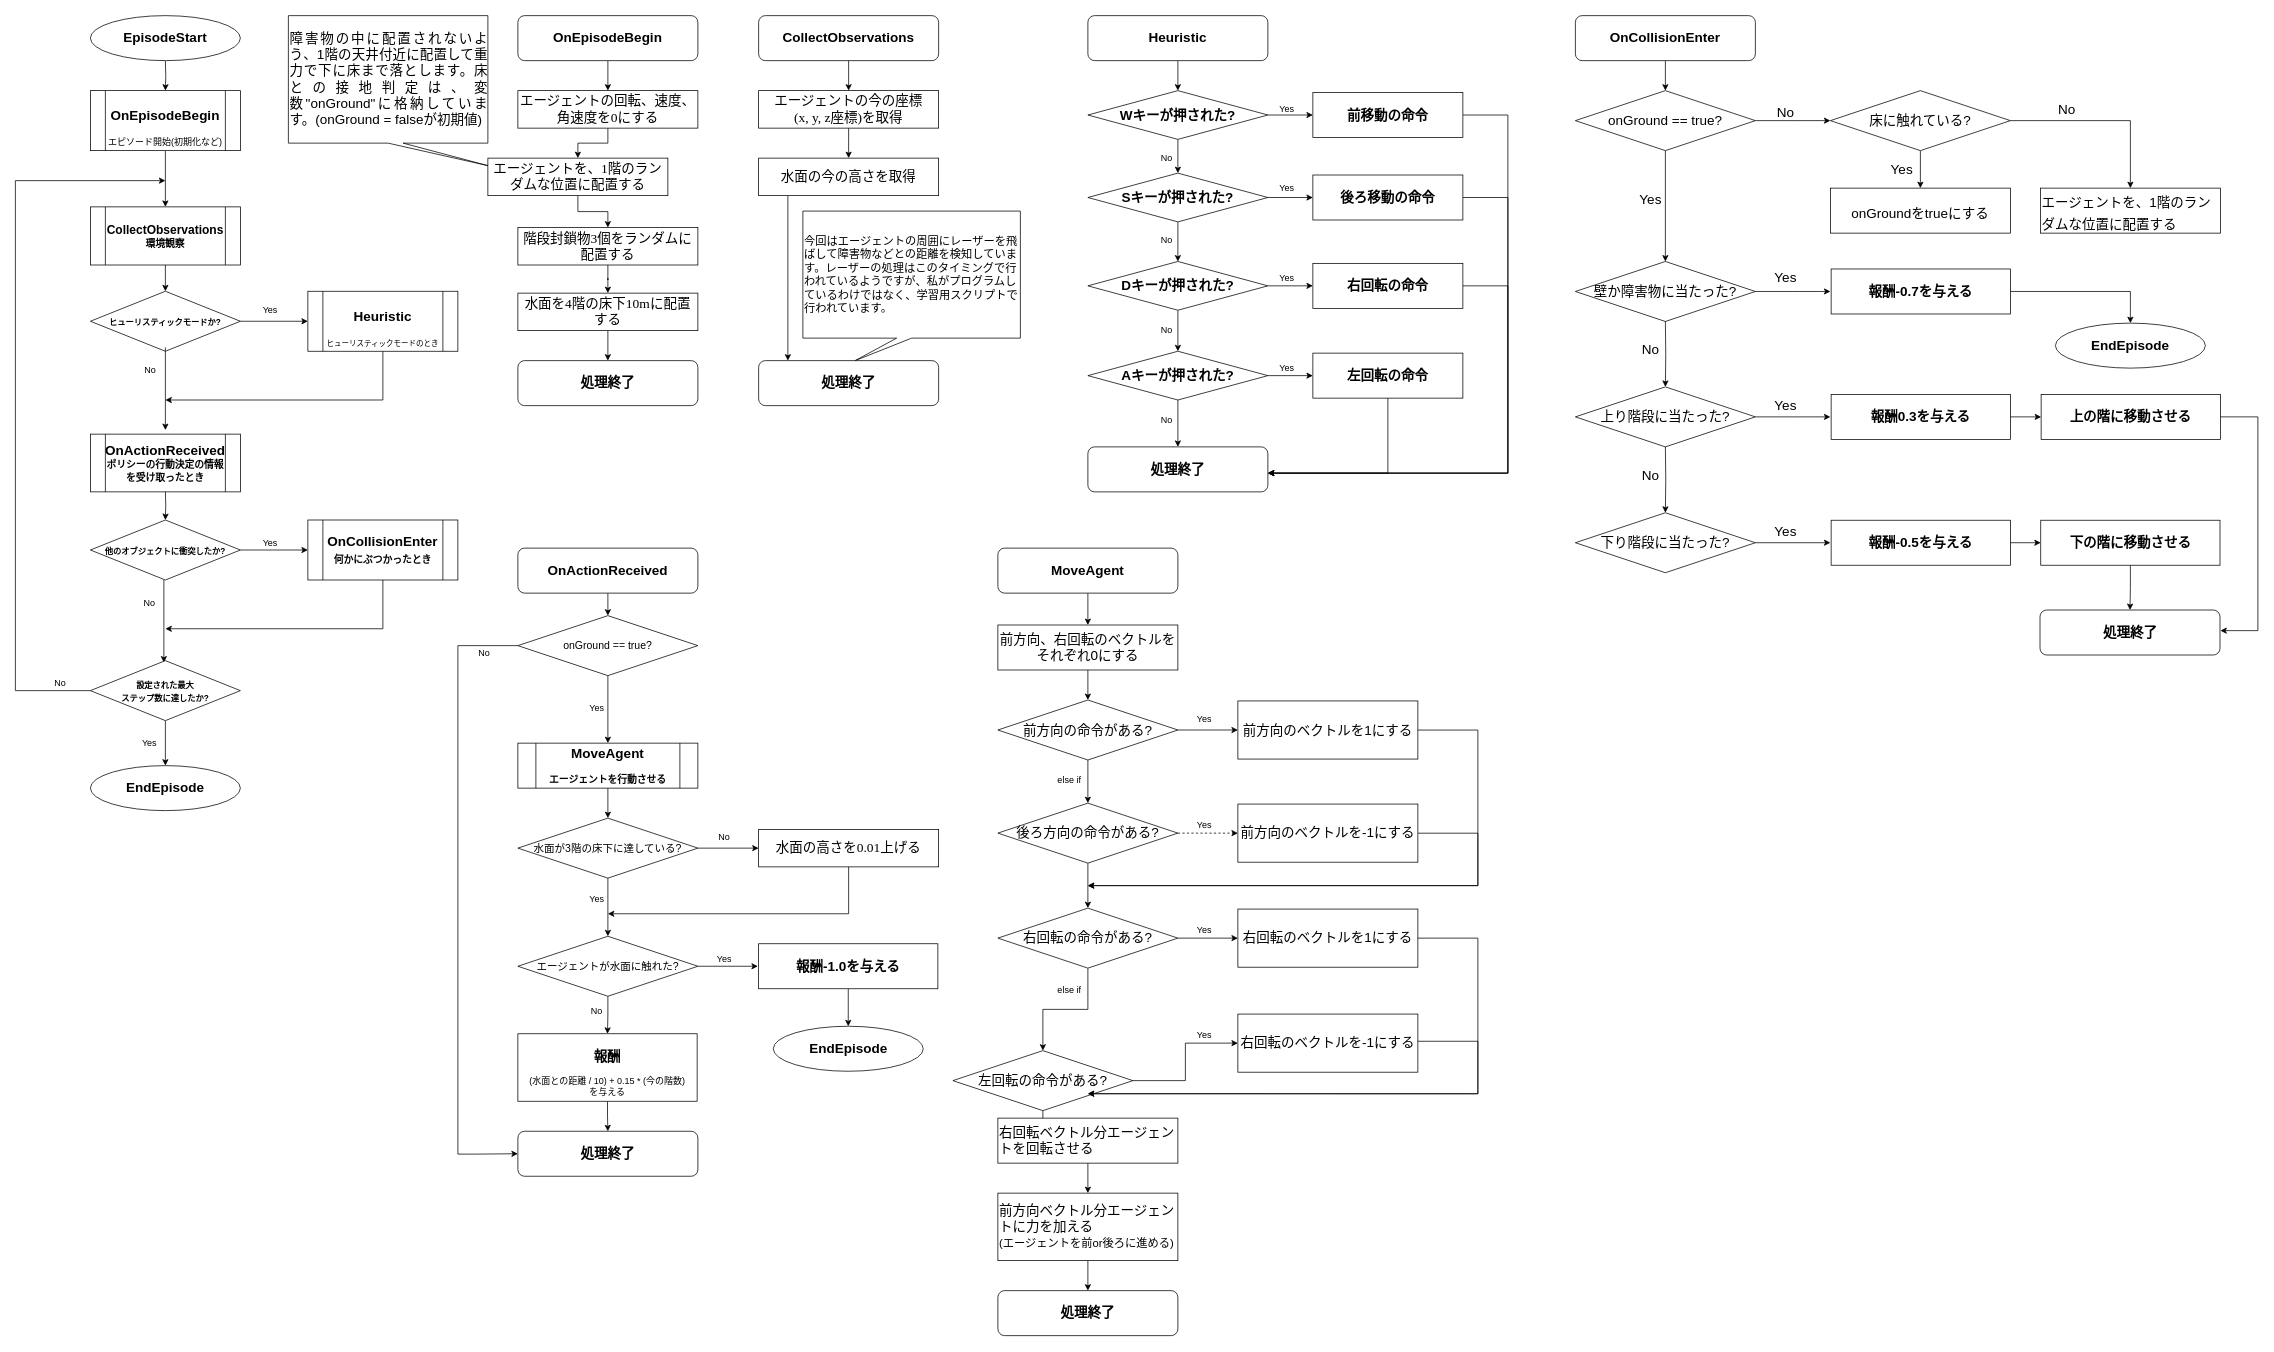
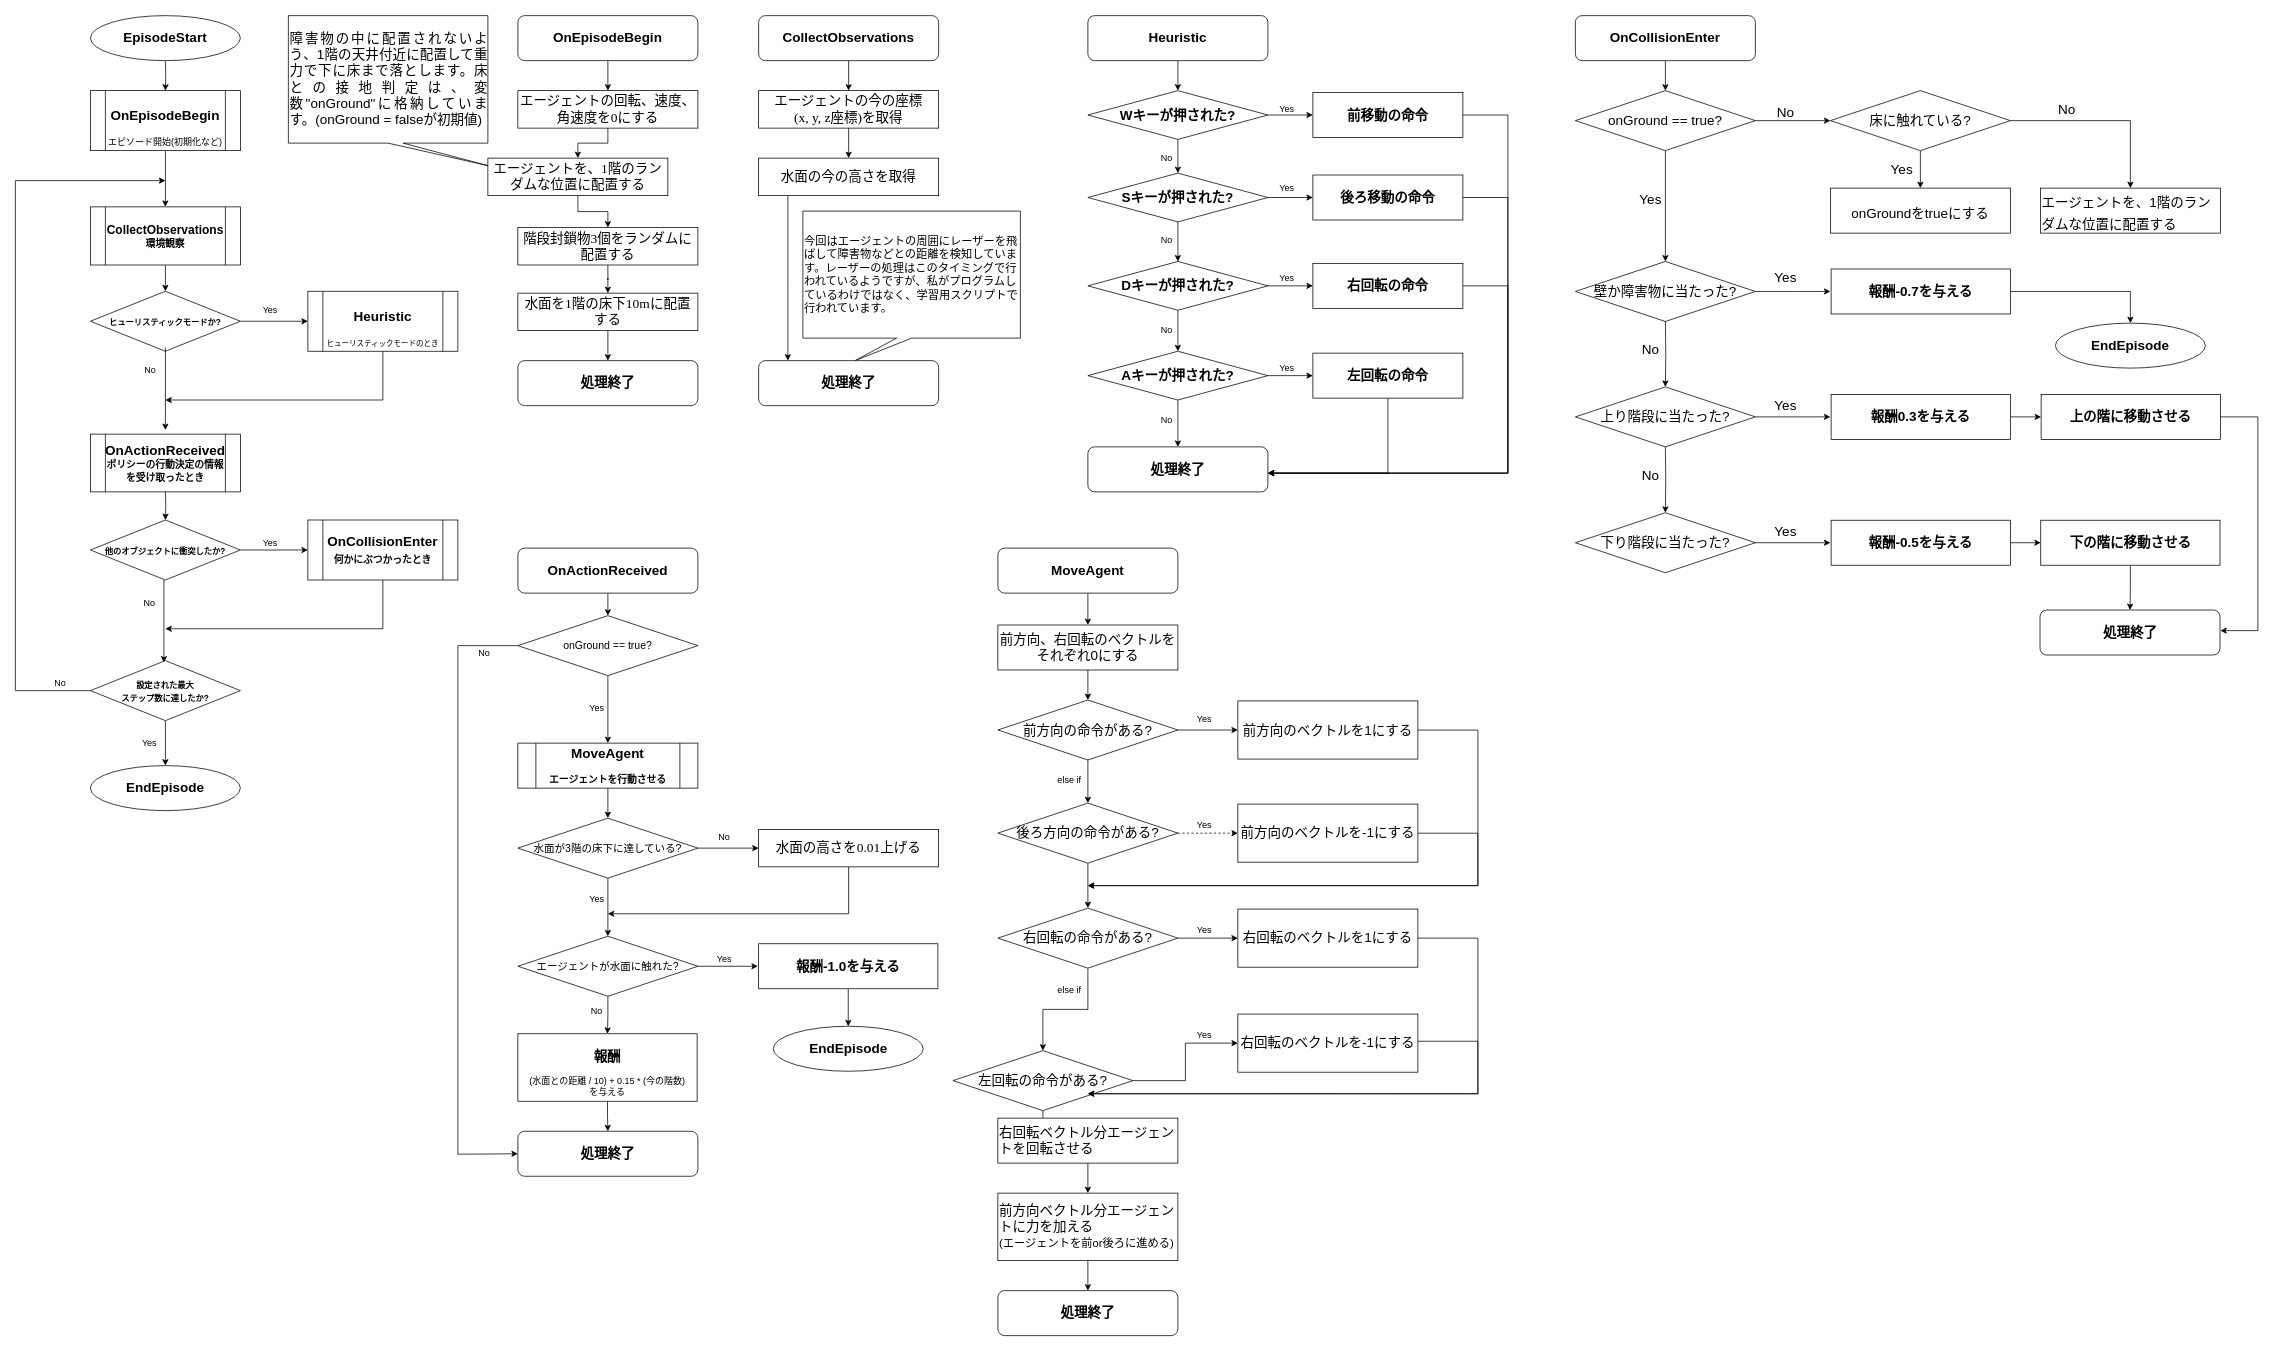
(608, 312) -> (608, 312)
